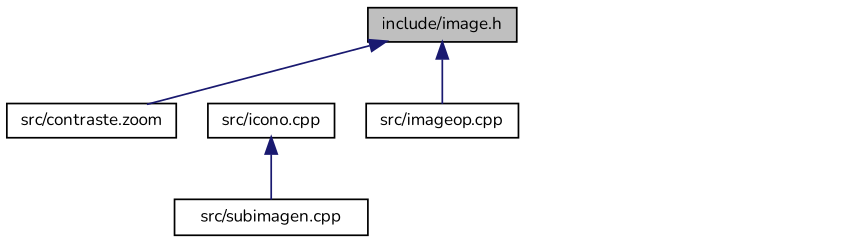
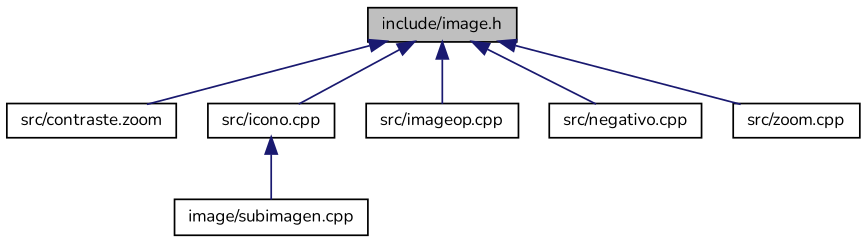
none -> (349, 77)
none -> (625, 121)
none -> (797, 121)
(271, 217) -> (271, 217)
